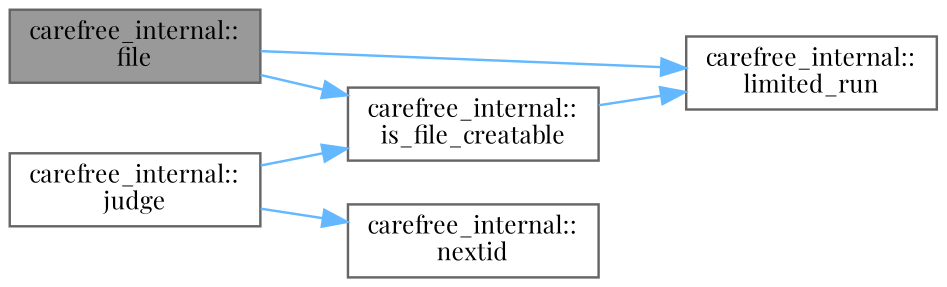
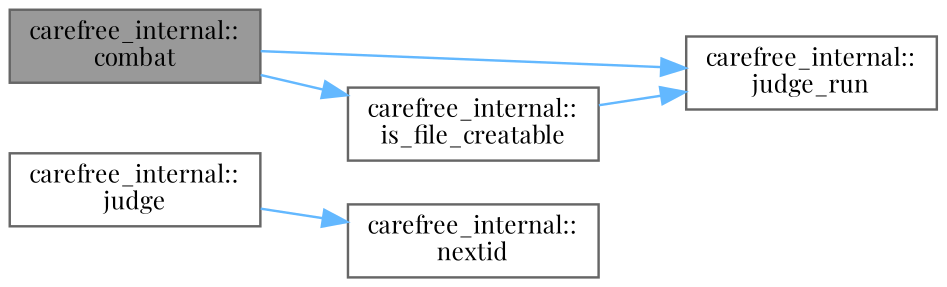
(135, 46) -> (135, 46)
(812, 73) -> (812, 73)
(292, 159) -> none
